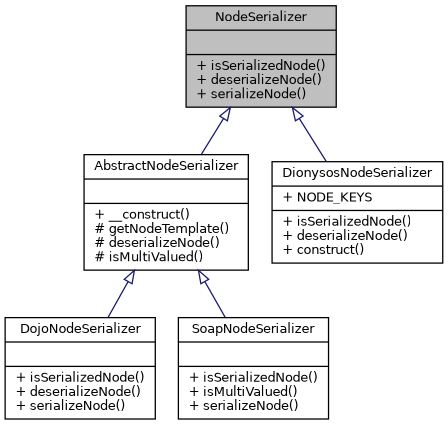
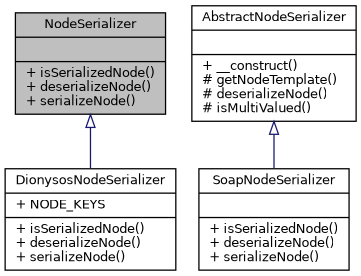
(212, 136) -> none
(323, 250) -> (71, 257)
(80, 368) -> none
(243, 392) -> (272, 243)
